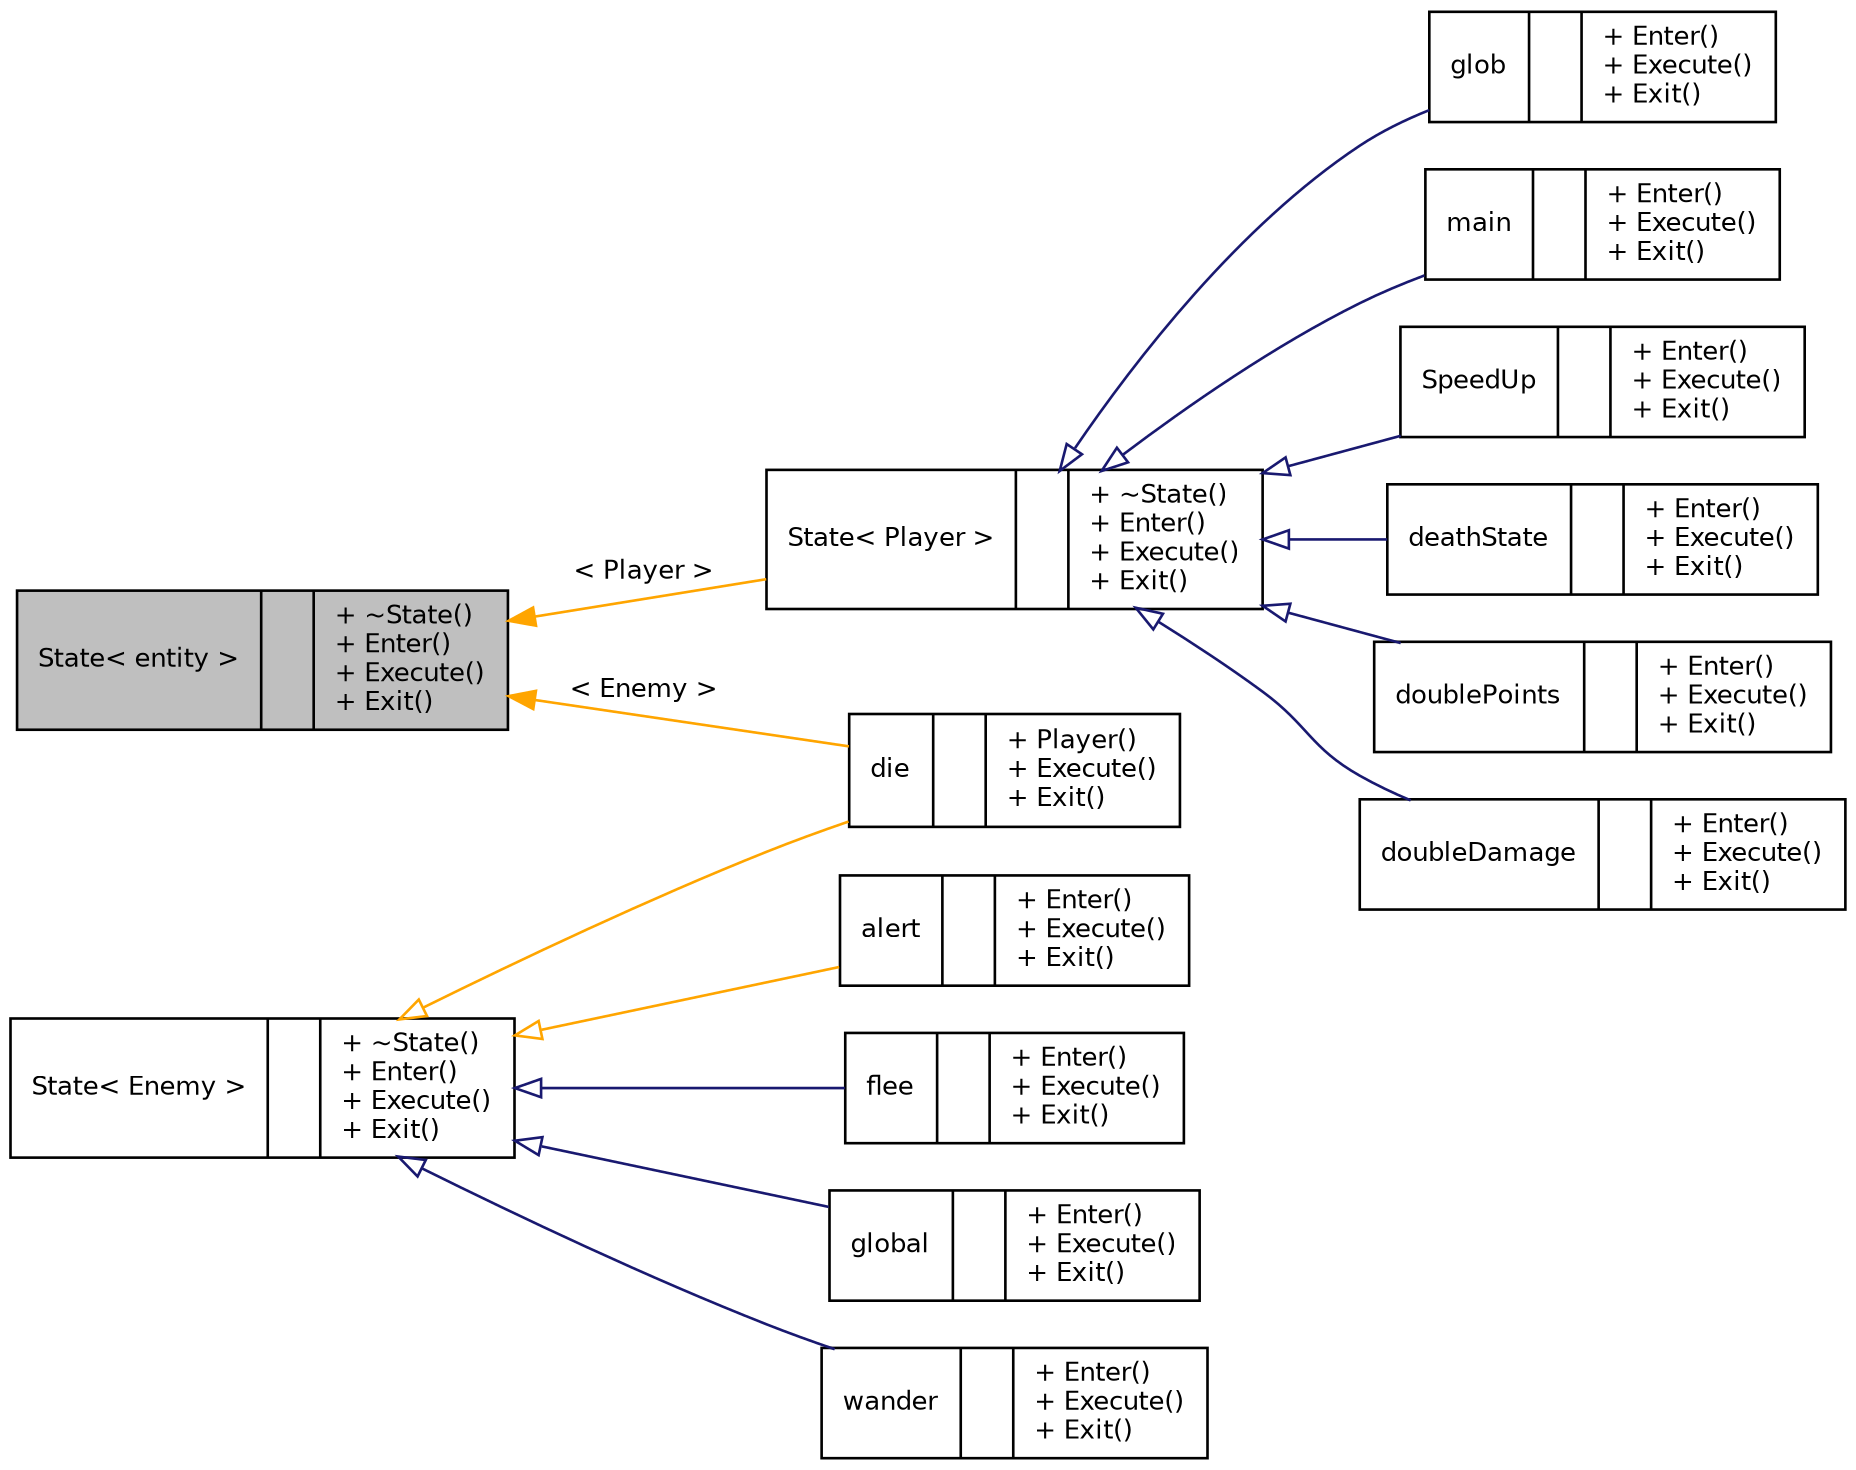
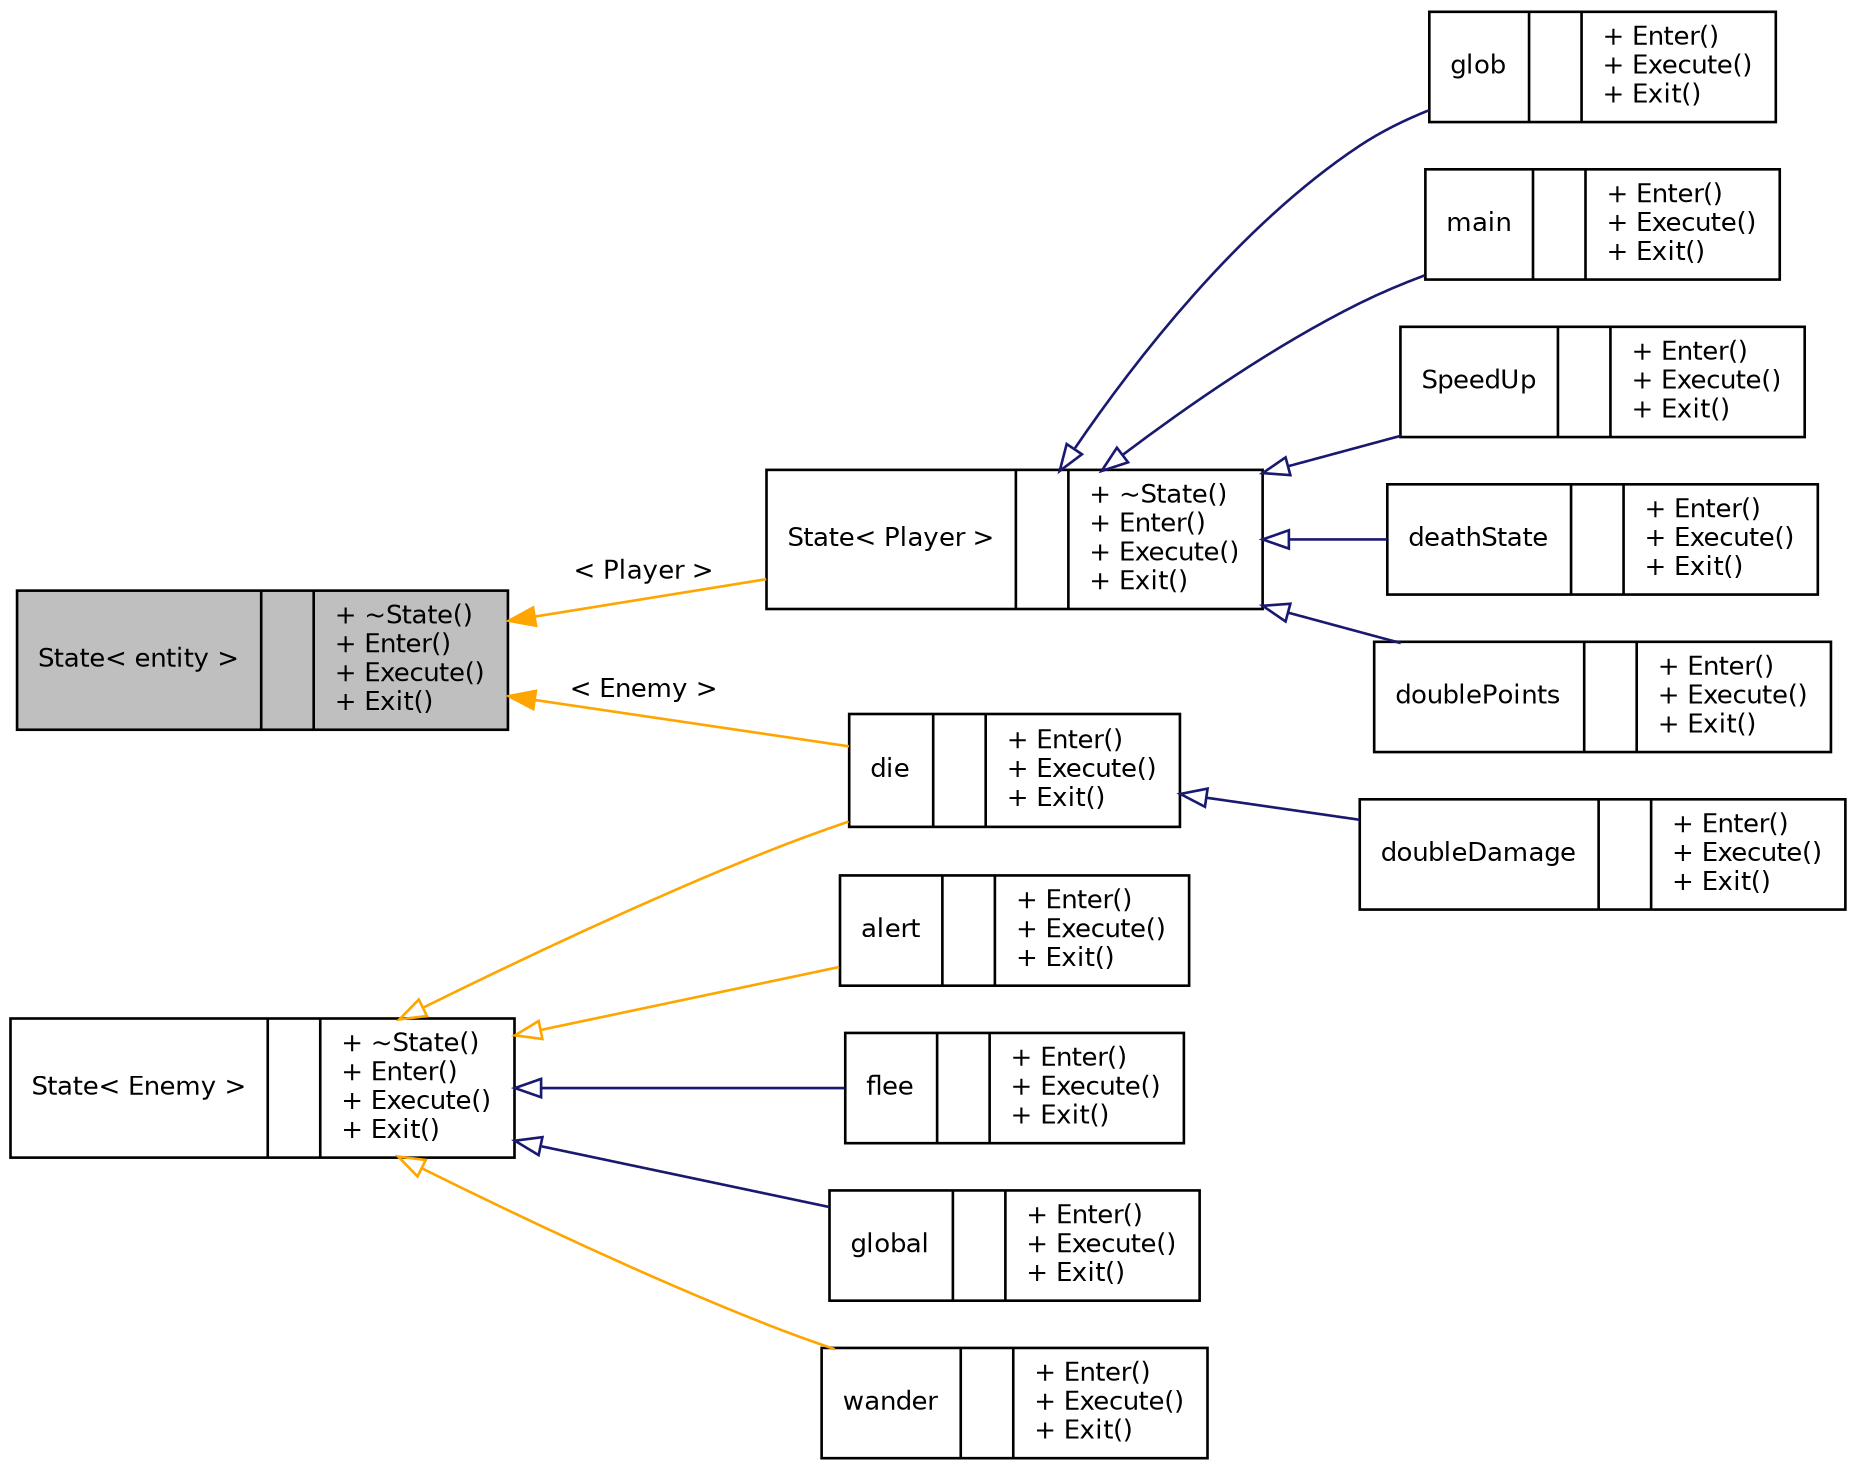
(1286, 711) -> (1283, 809)
(1072, 740) -> (1066, 740)
(626, 1265) -> (626, 1265)
